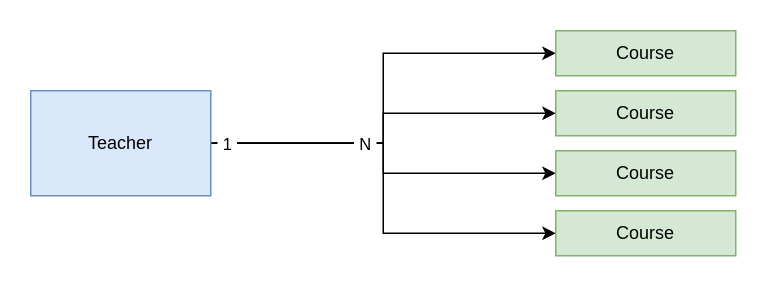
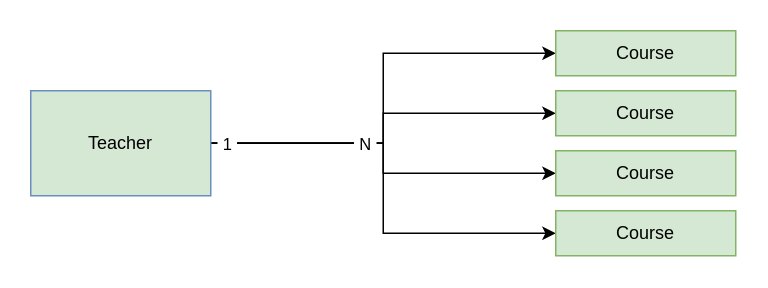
(121, 143) -> (121, 143)
